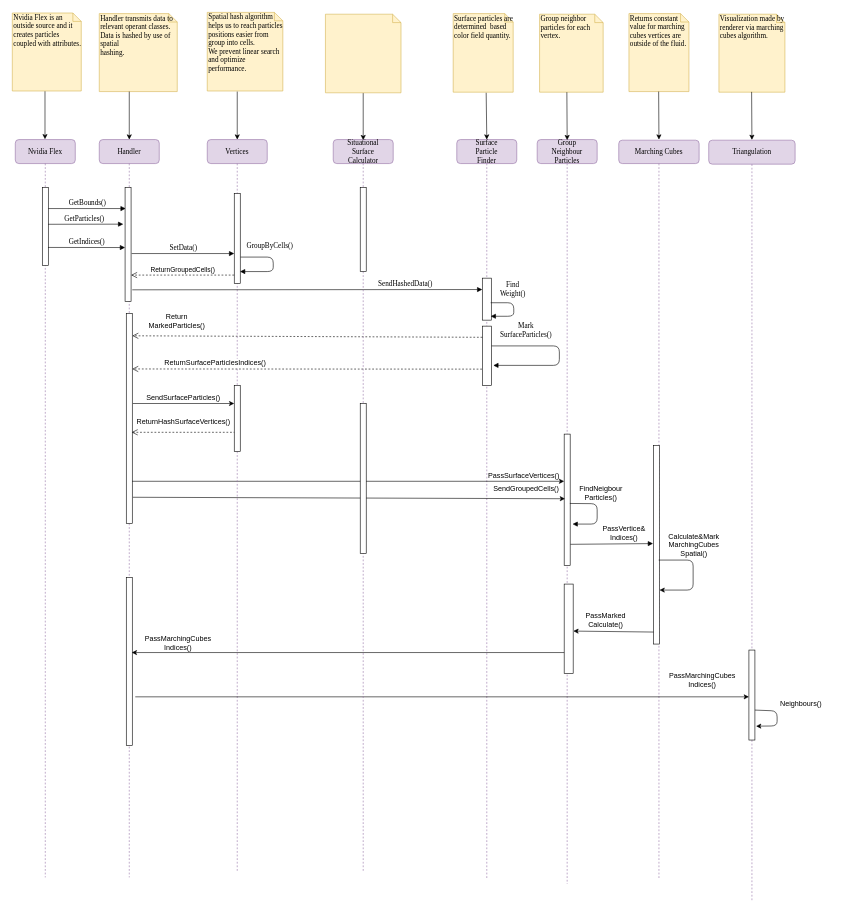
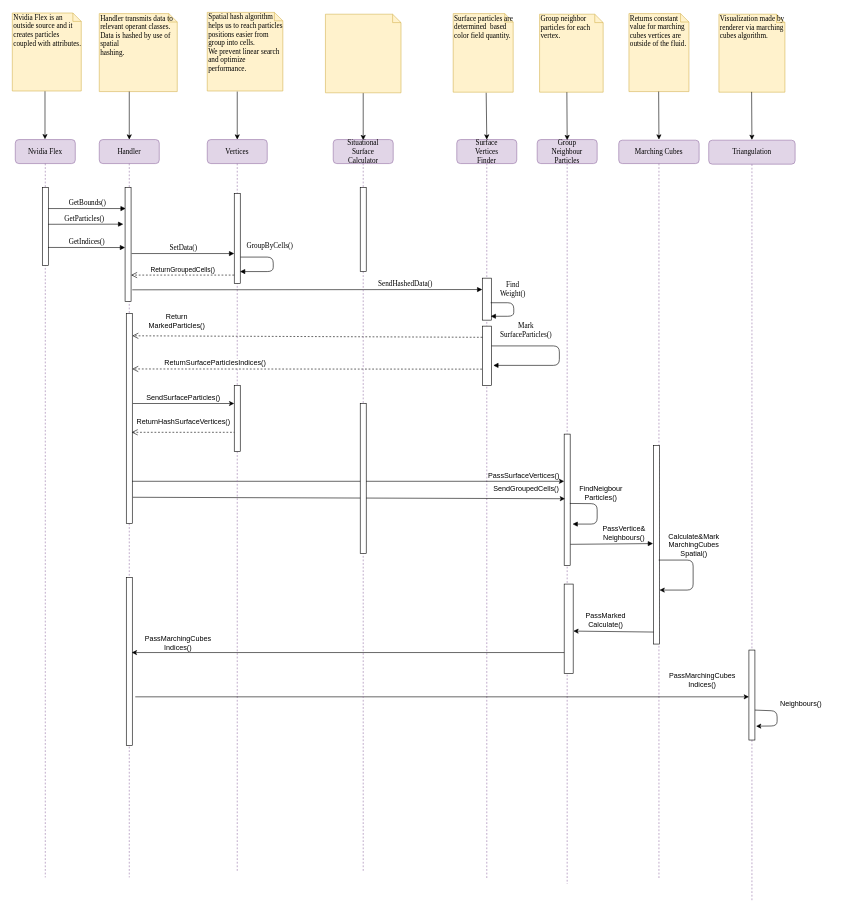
(487, 152) -> (487, 152)
(624, 533) -> (624, 533)
